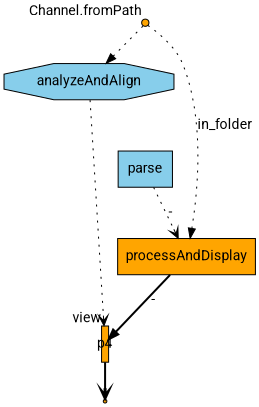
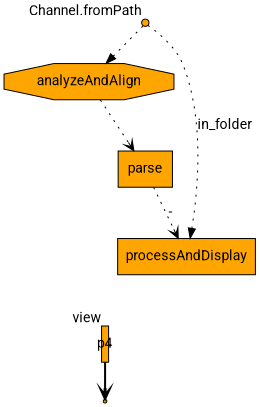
(89, 82) -> (89, 82)
(145, 169) -> (145, 169)
(97, 208) -> (114, 121)
(143, 303) -> none
